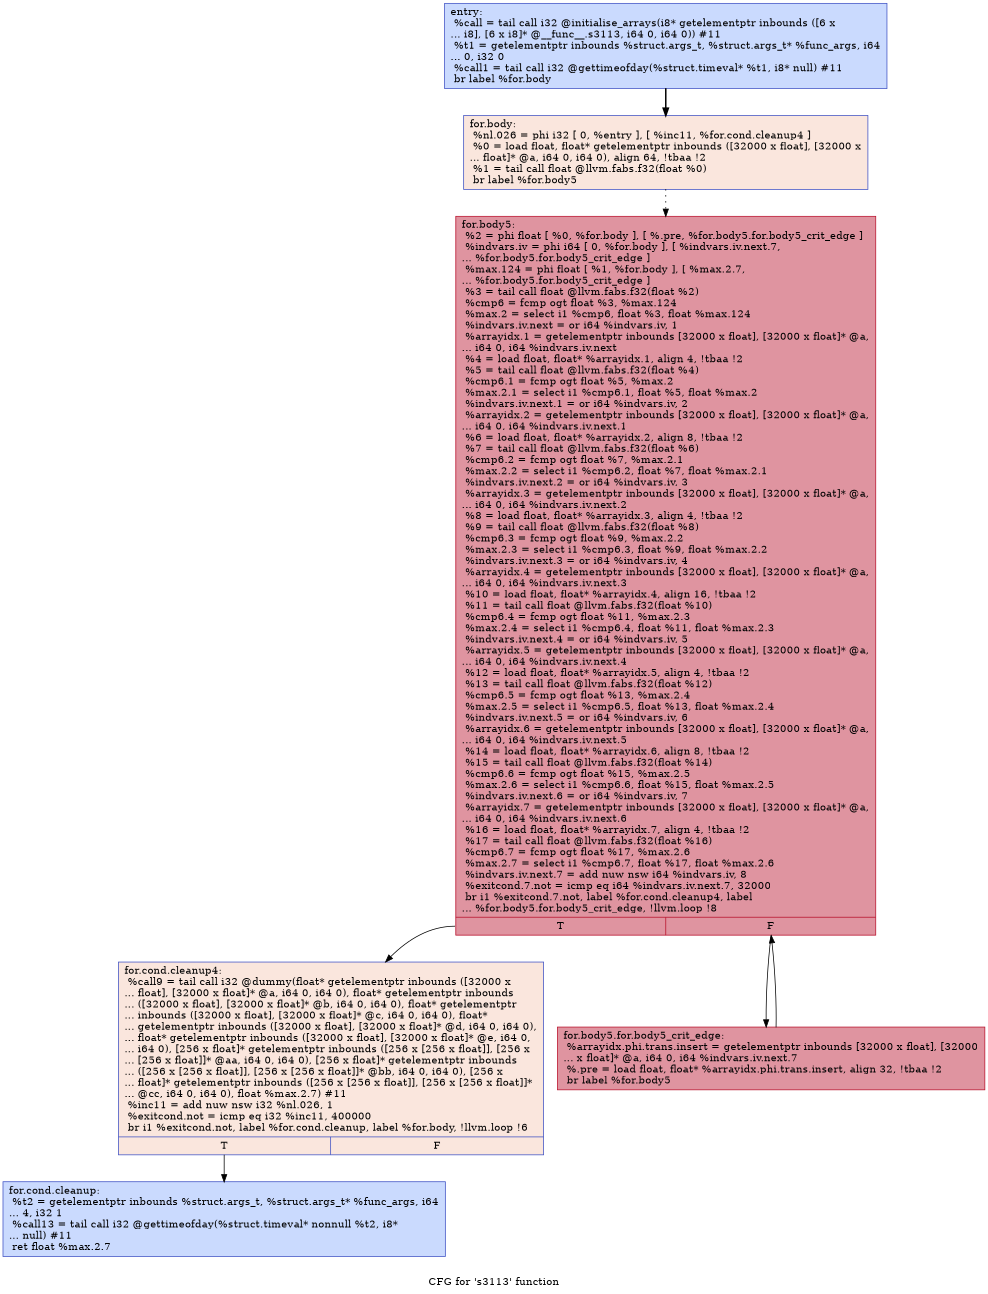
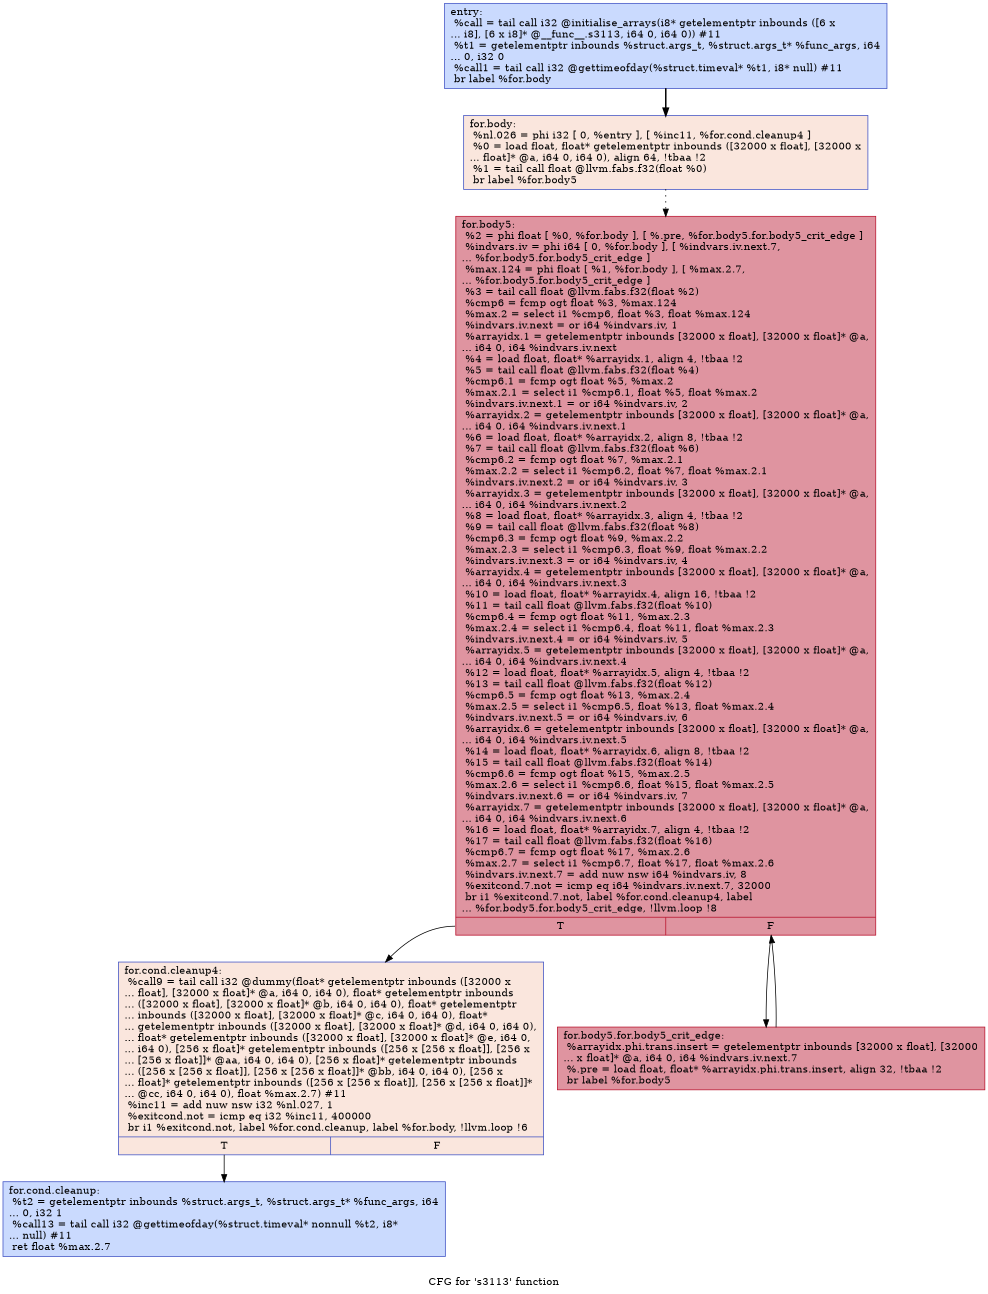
(229, 1105) -> (229, 1105)
(36, 1213) -> (36, 1213)
